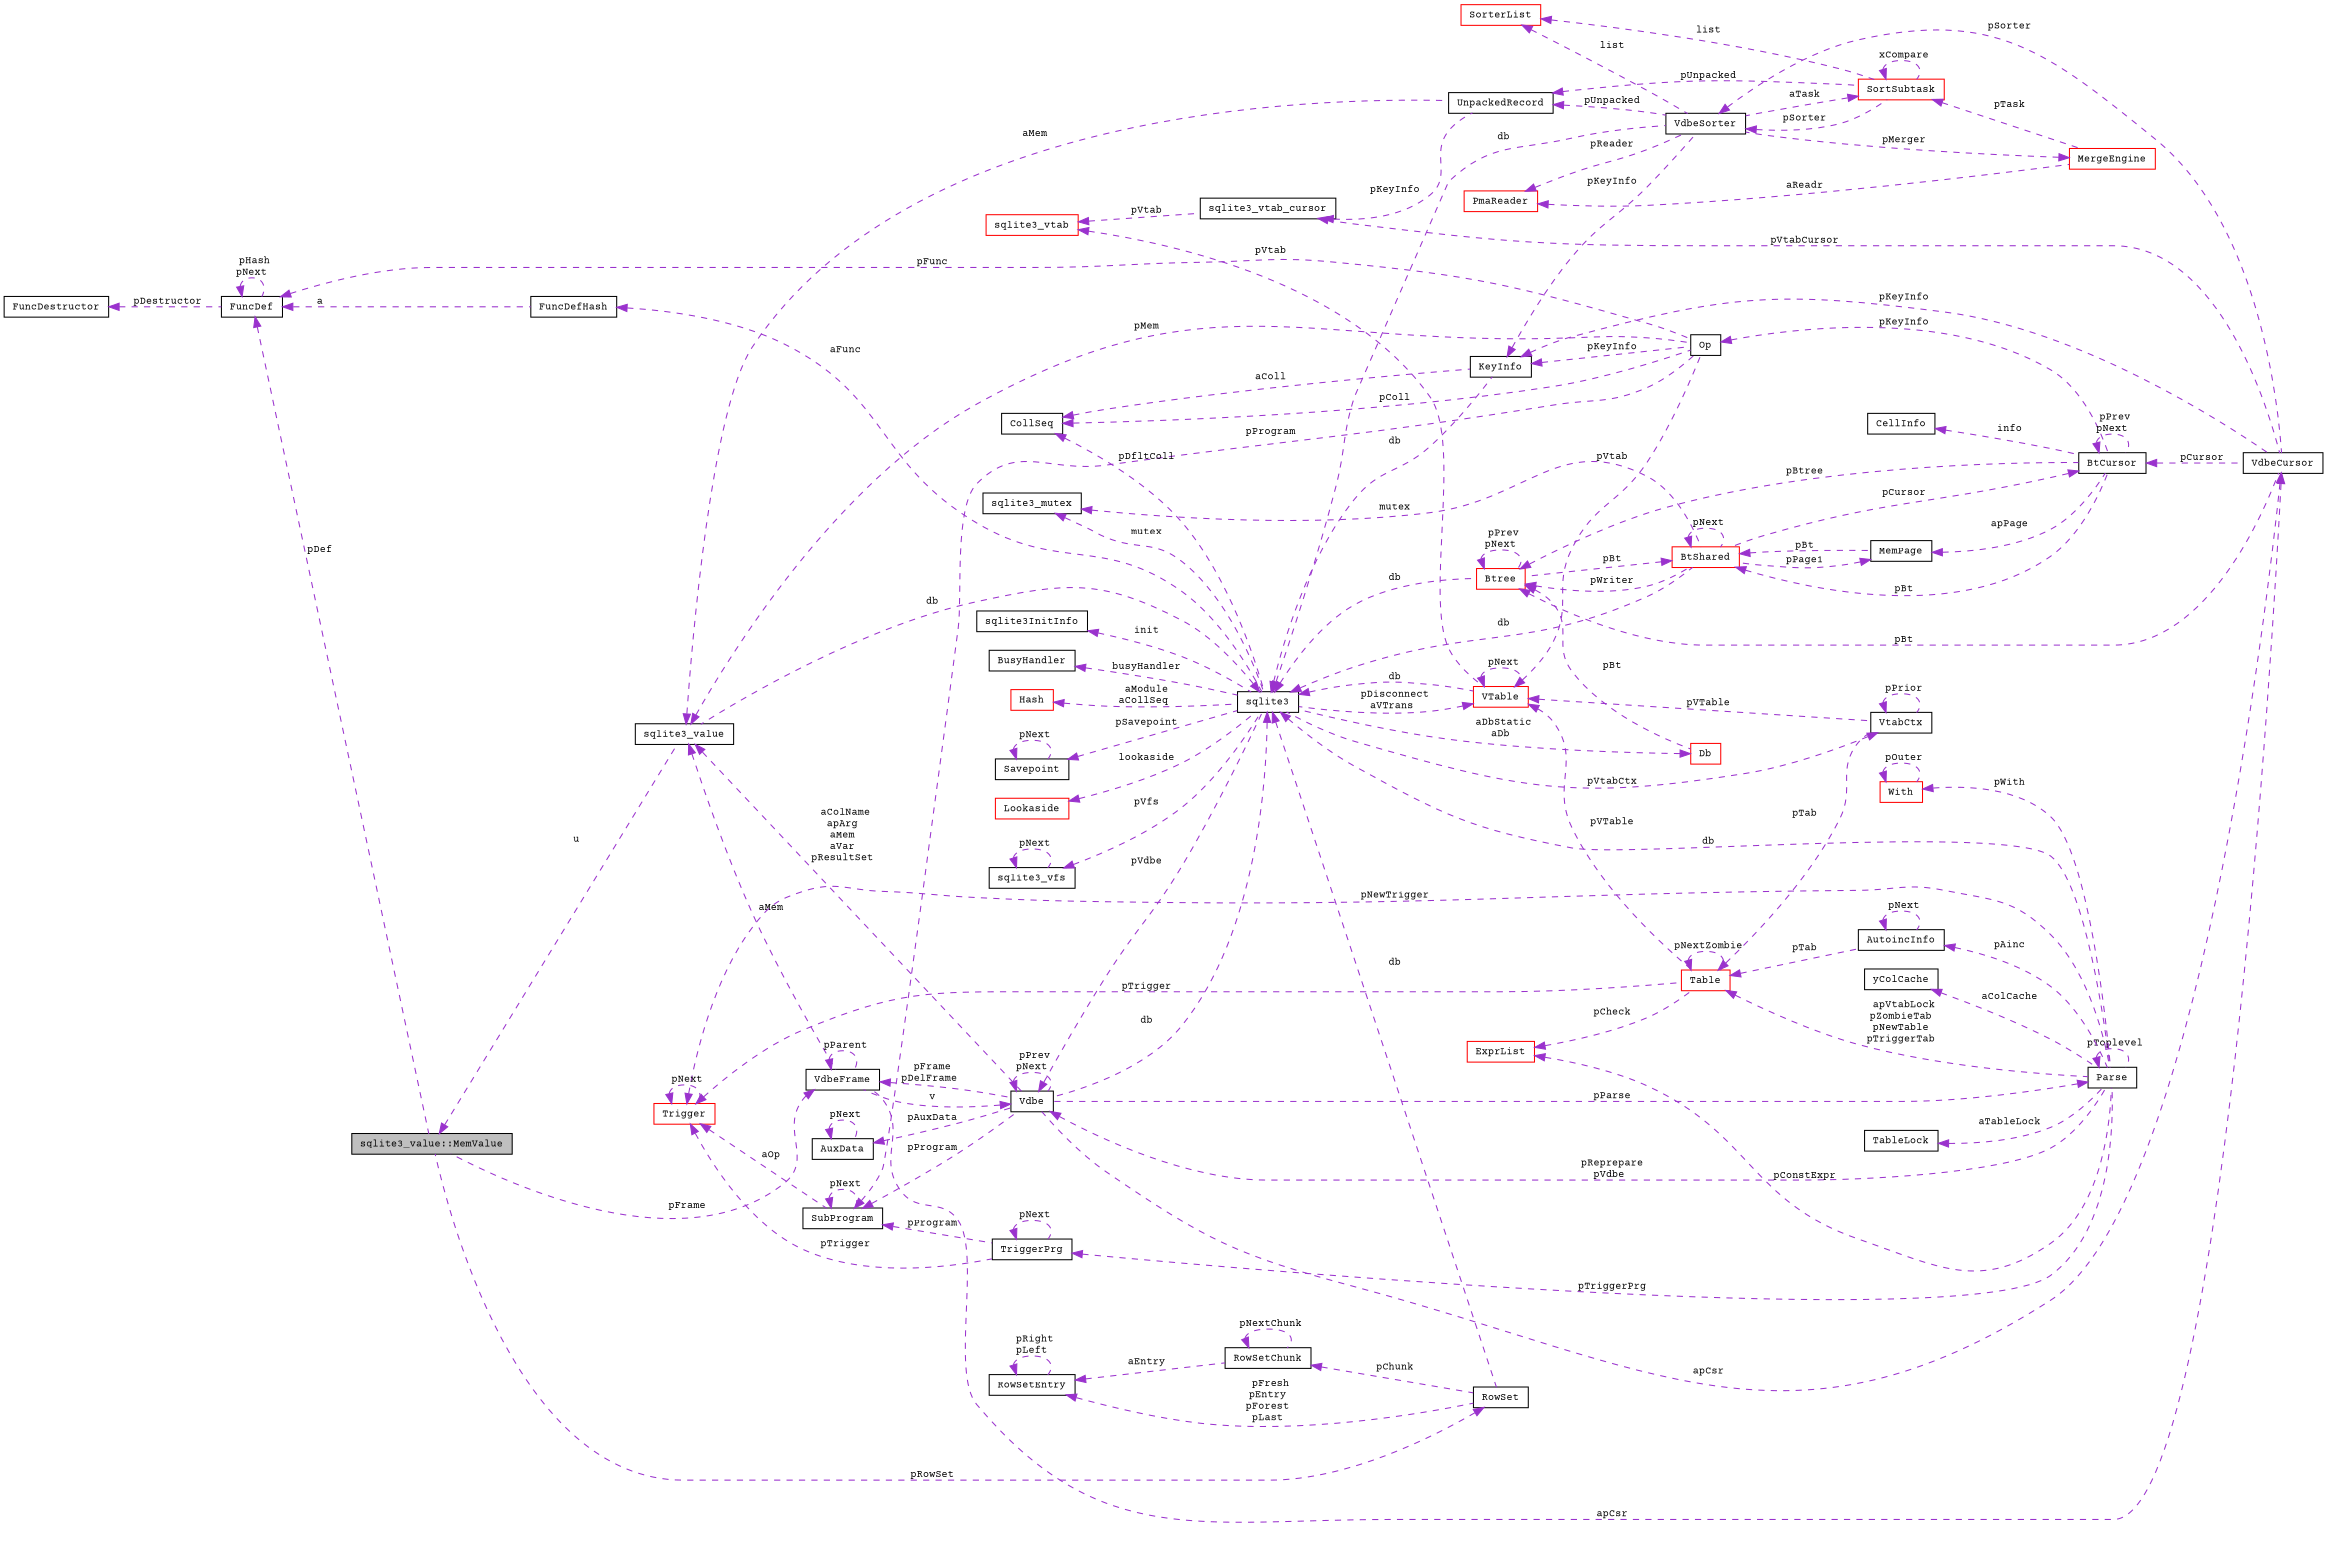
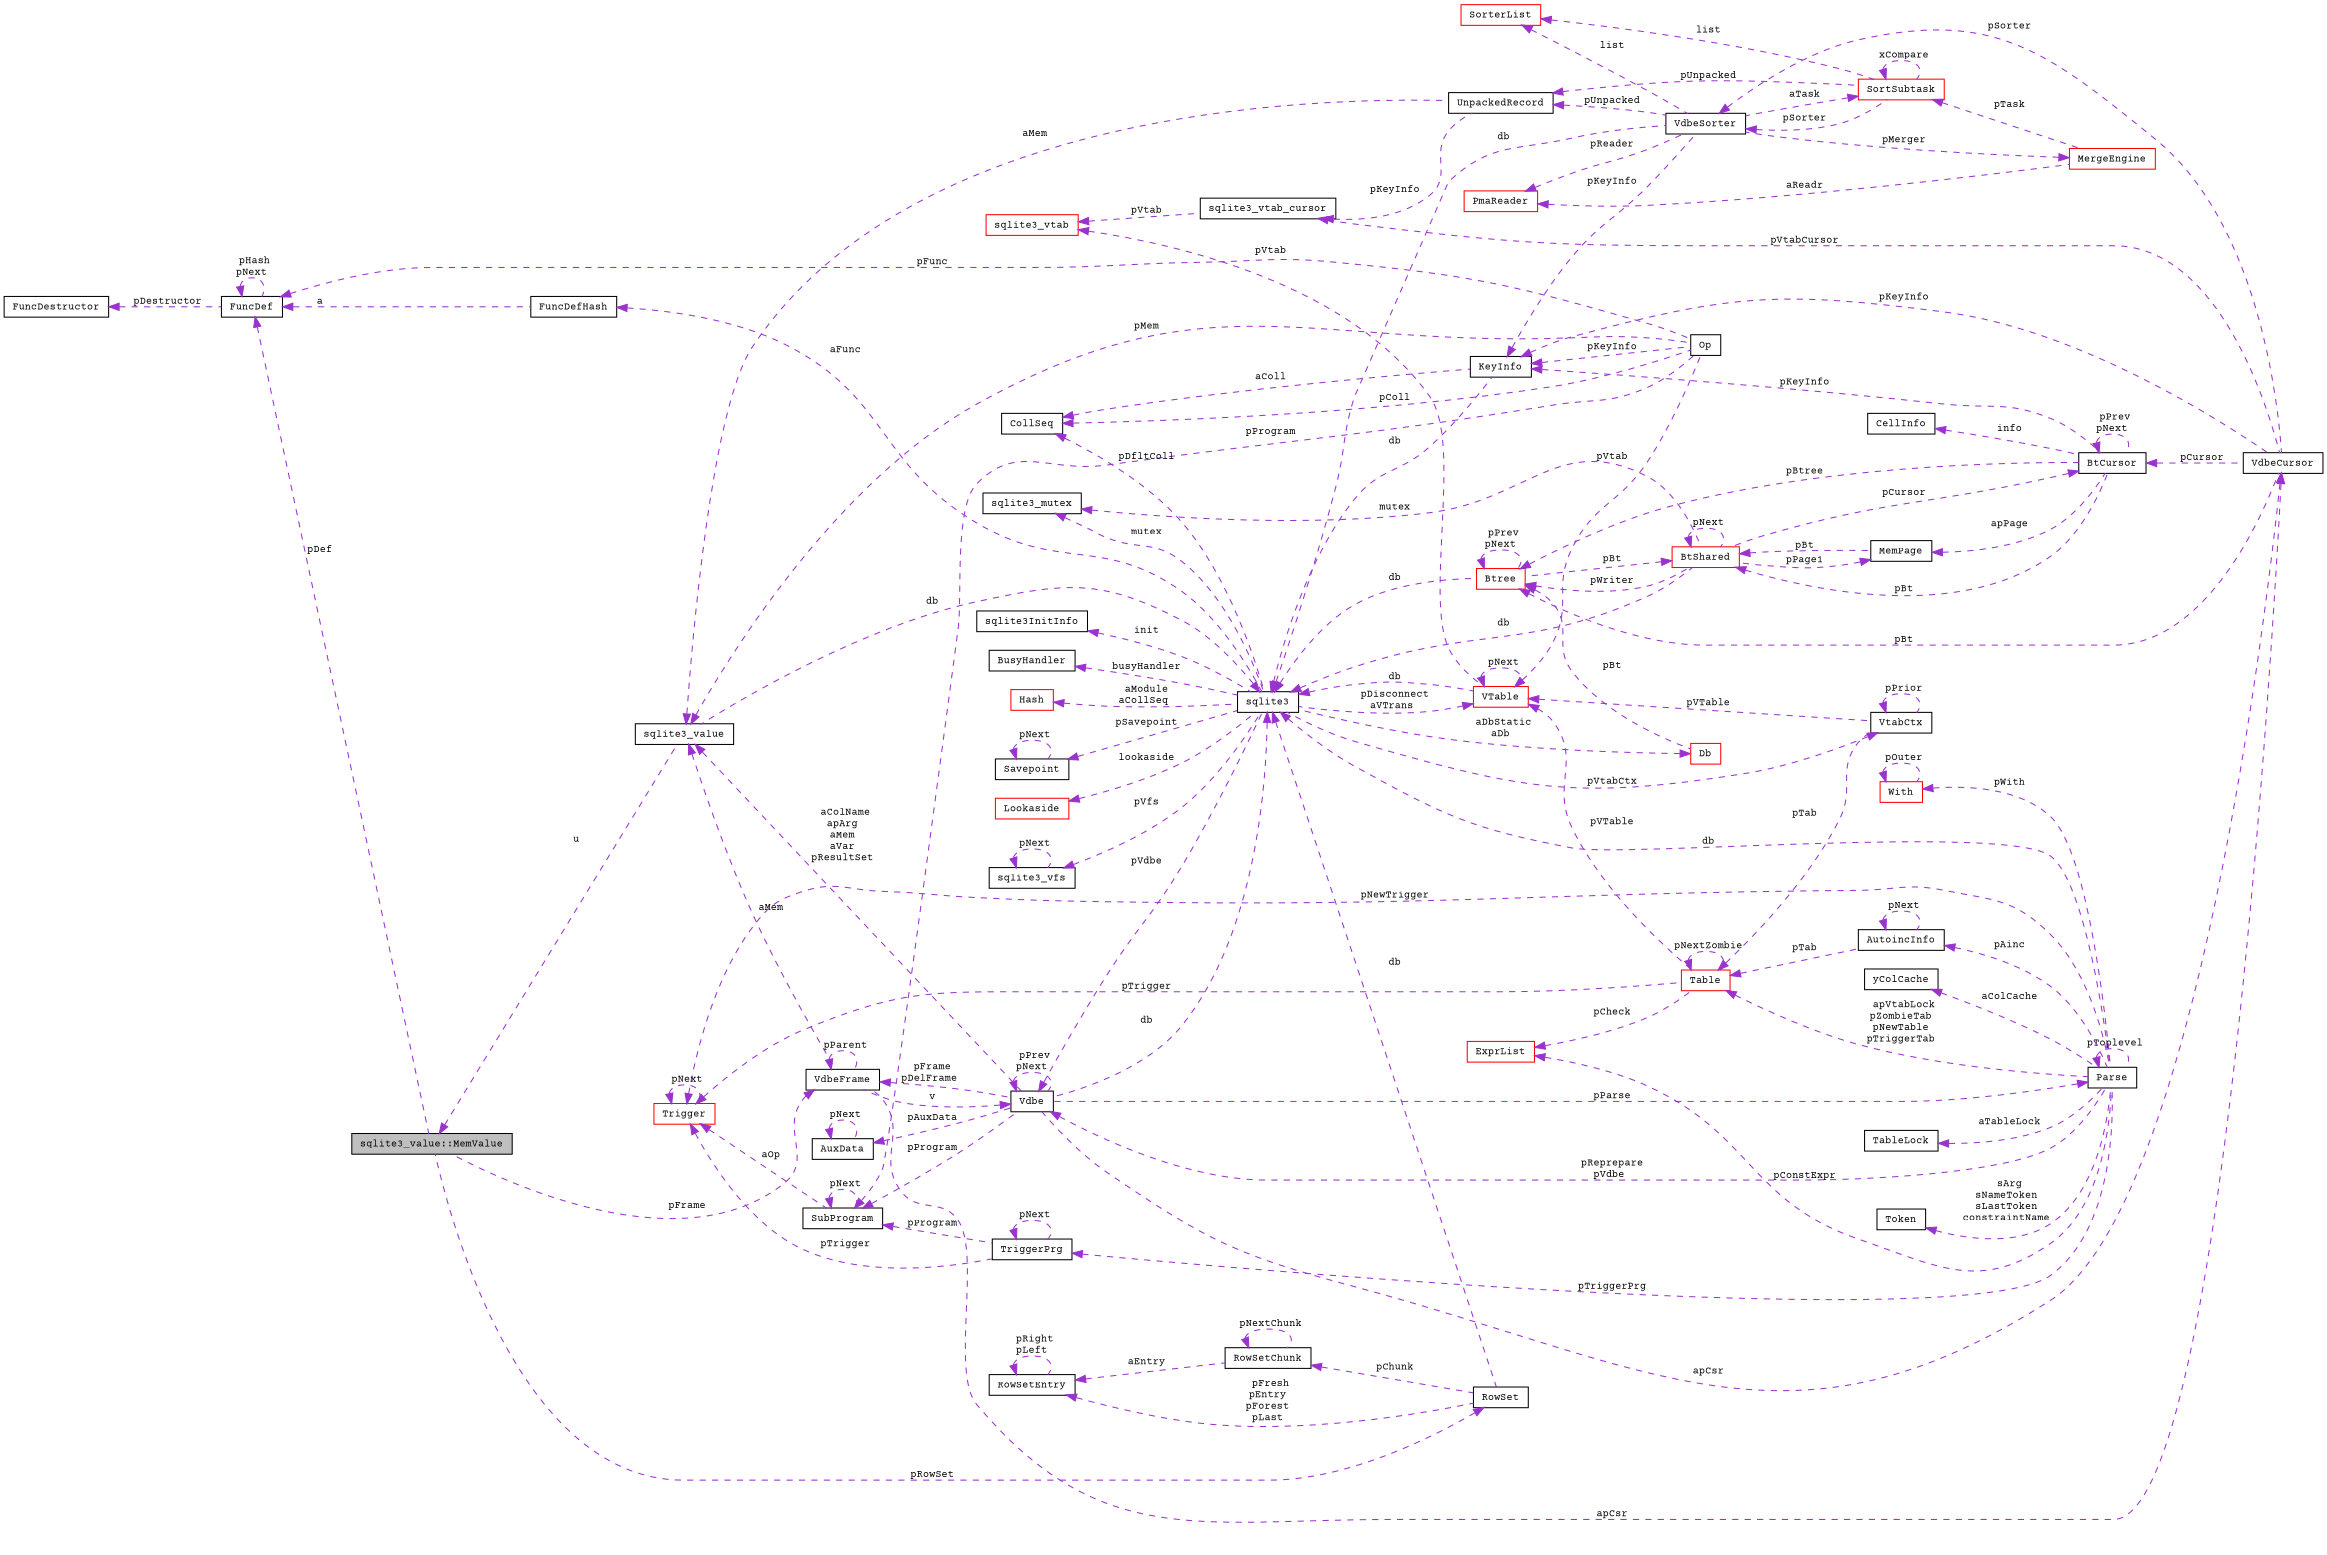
(1945, 334) -> (1828, 392)
none -> (1901, 1219)
